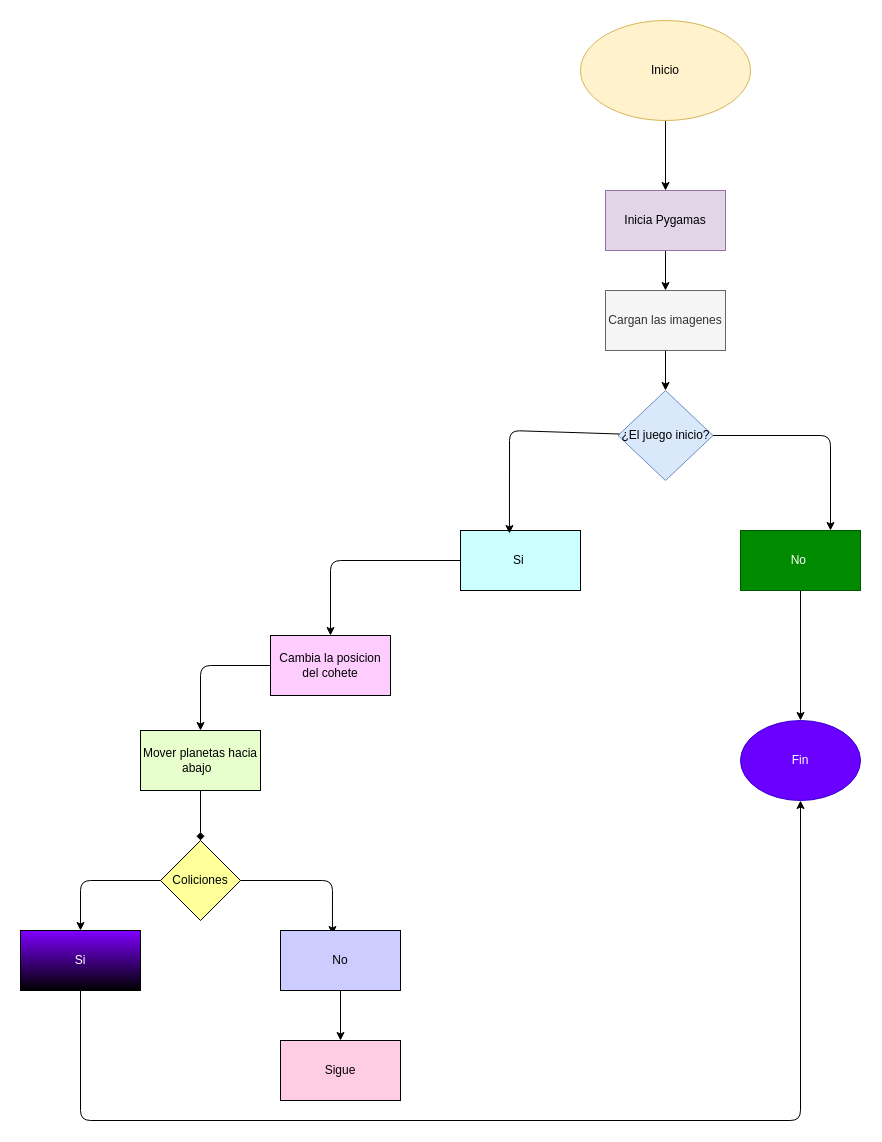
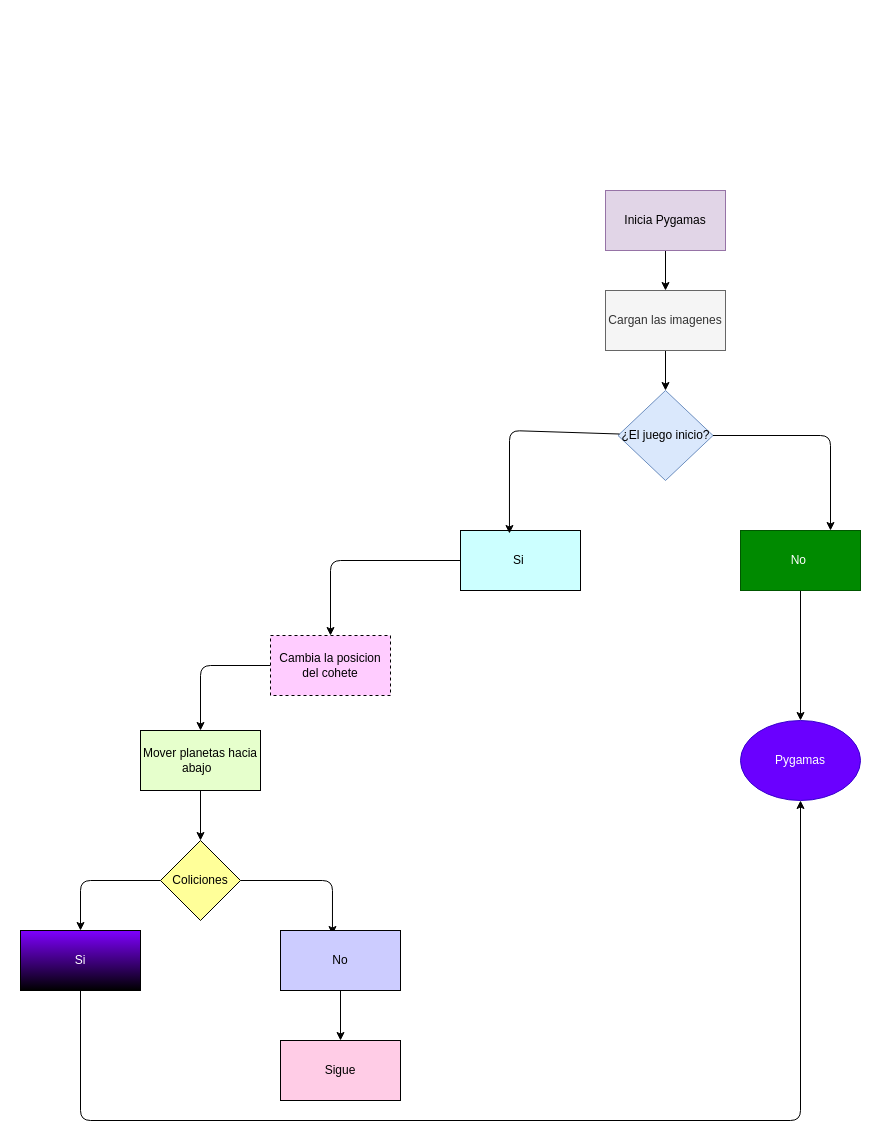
(666, 71) -> none
(666, 152) -> none
(331, 666) -> (331, 666)
(801, 761) -> (801, 761)
(201, 832) -> (201, 832)
